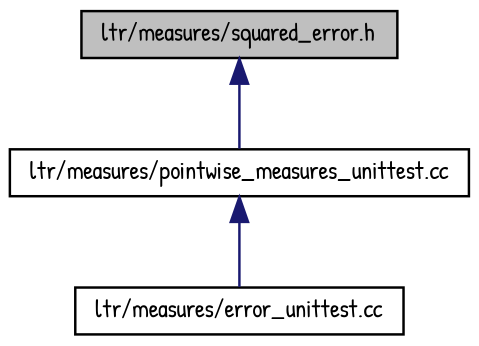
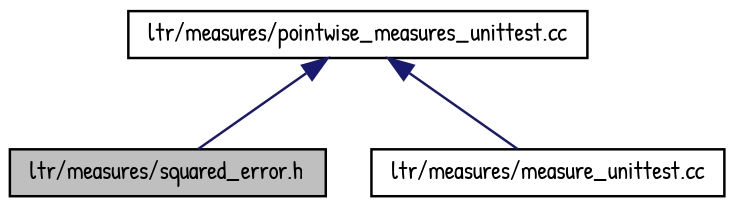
(239, 117) -> (252, 111)
(239, 311) -> (548, 173)
